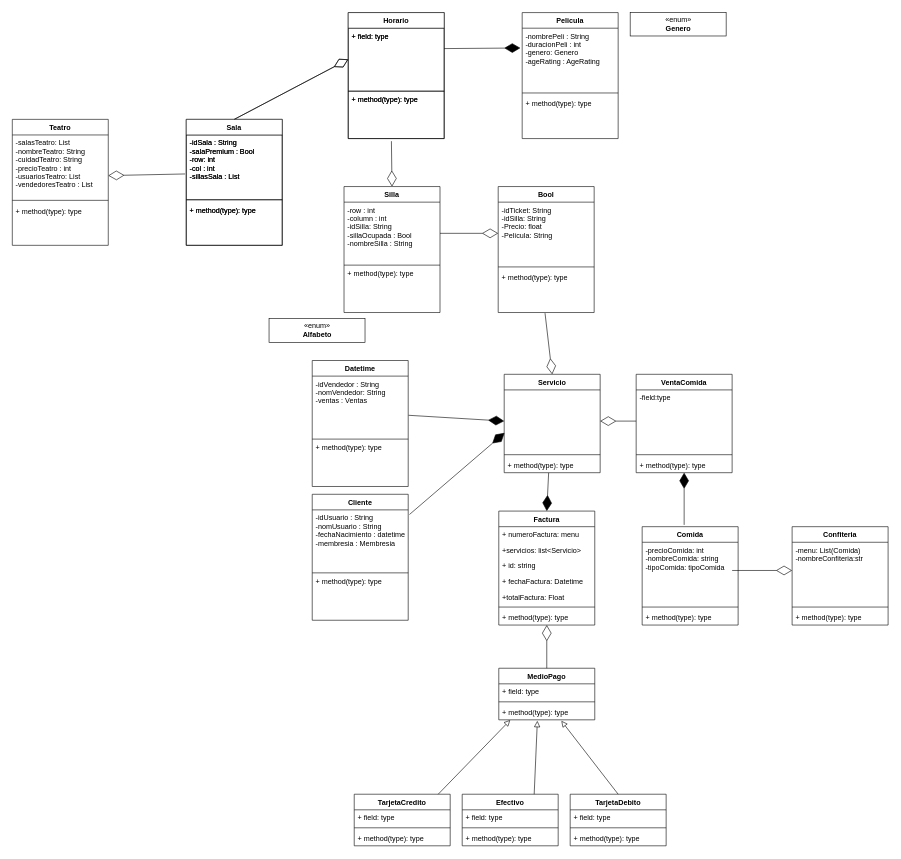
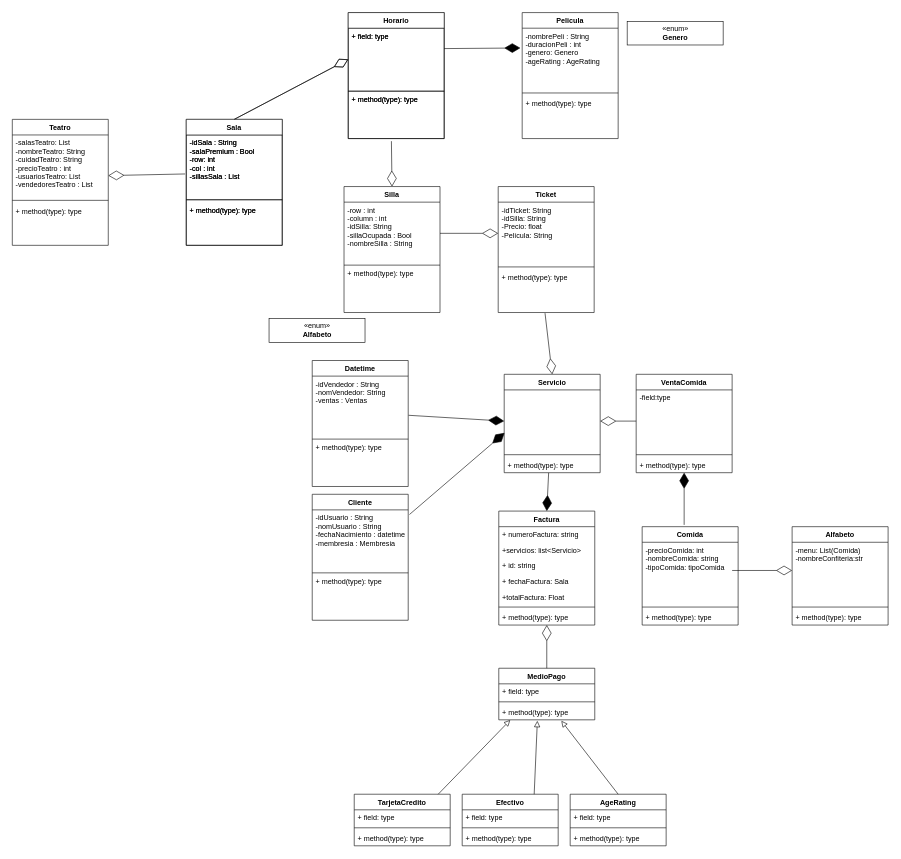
(678, 24) -> (675, 33)
(546, 194) -> (546, 194)
(542, 535) -> (545, 535)
(840, 535) -> (840, 535)
(547, 581) -> (539, 581)
(618, 802) -> (618, 802)
